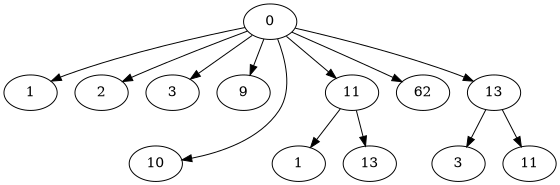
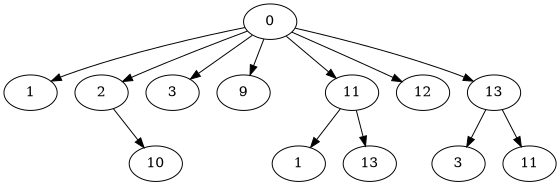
(423, 93) -> (423, 93)
(270, 121) -> (126, 124)
